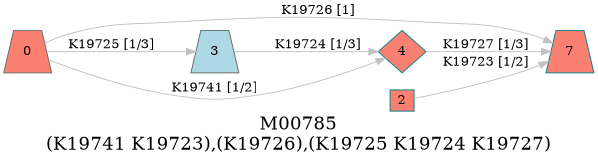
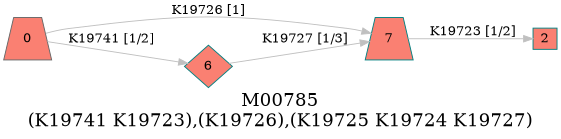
(215, 52) -> none
(402, 52) -> (208, 66)
(478, 84) -> (466, 39)
